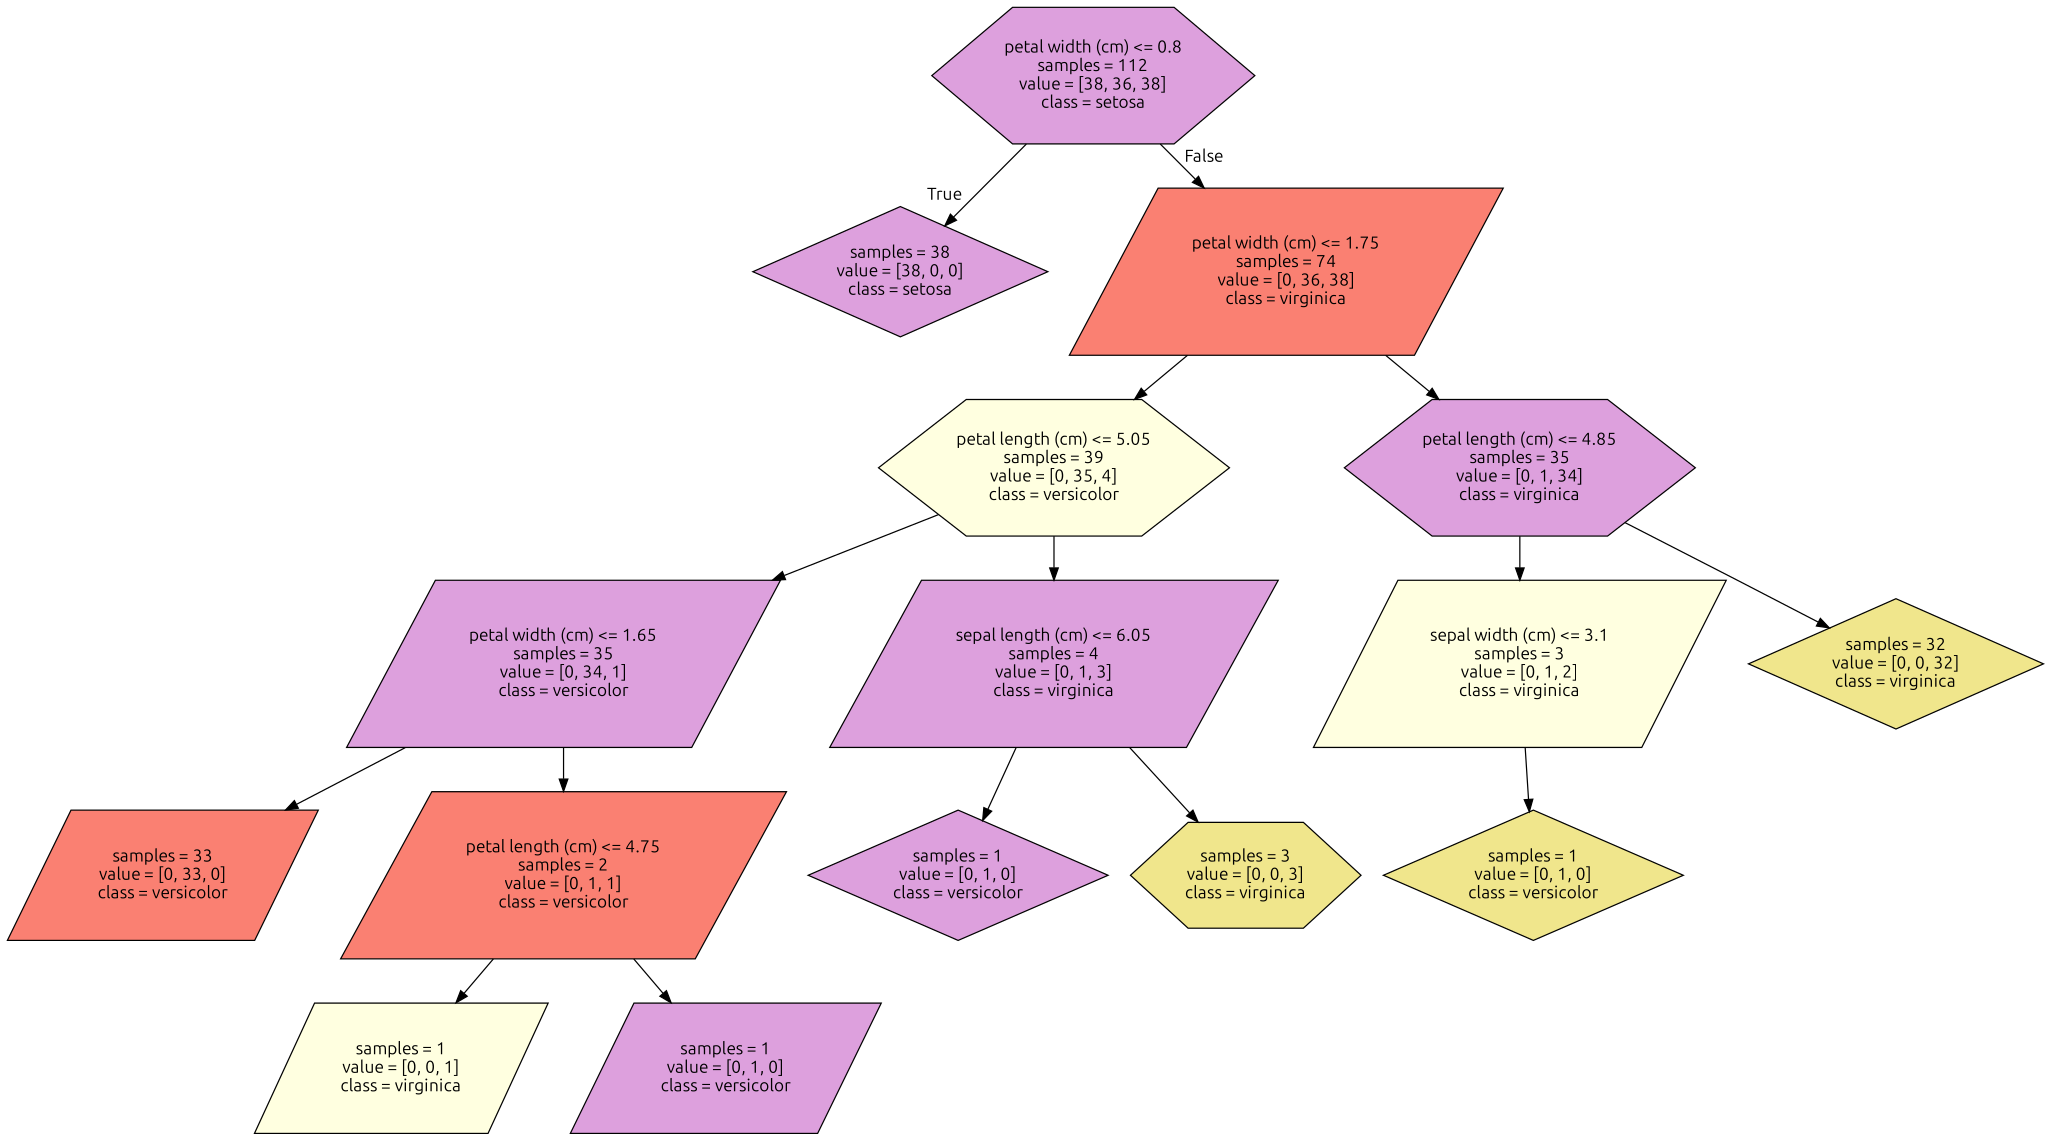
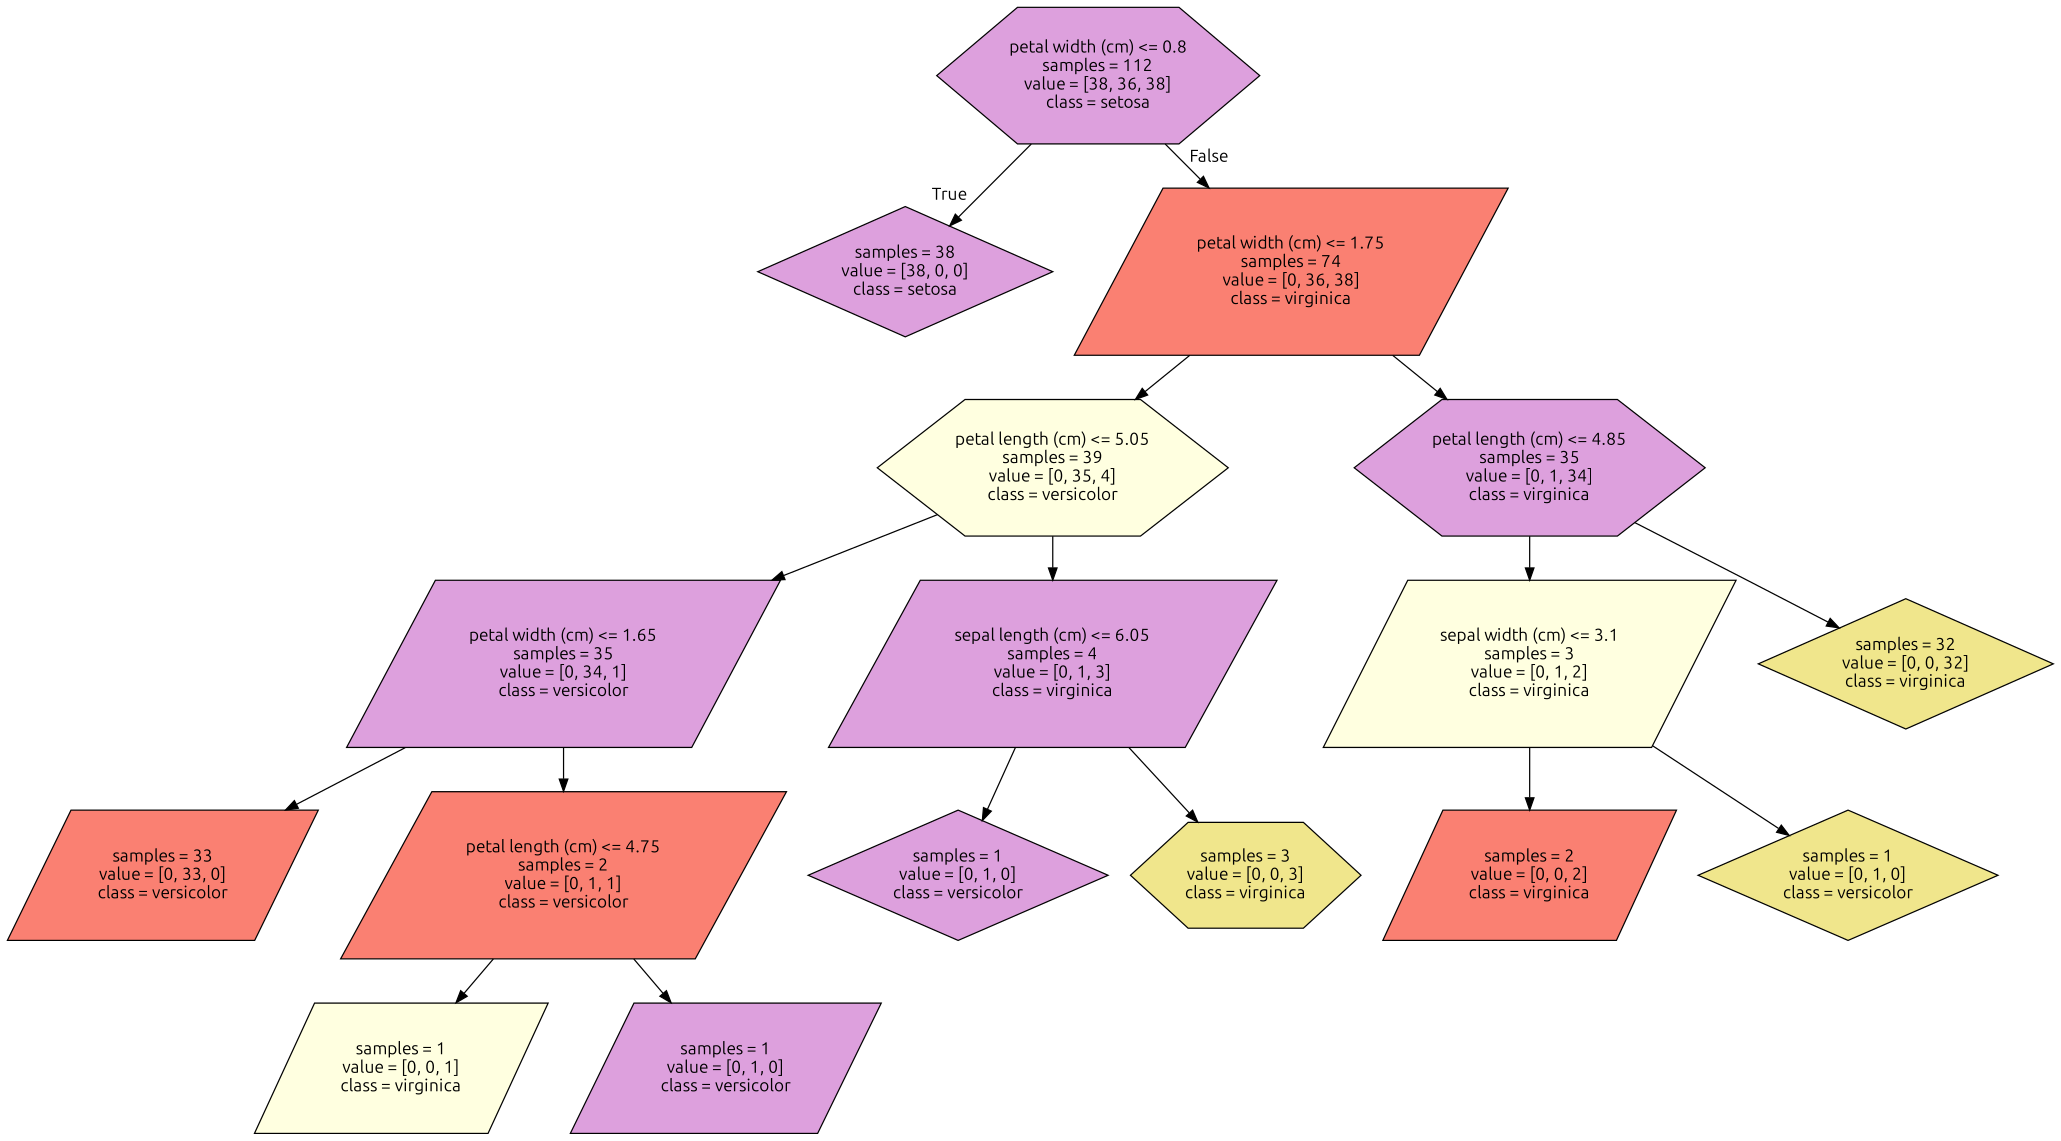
none -> (1530, 875)
